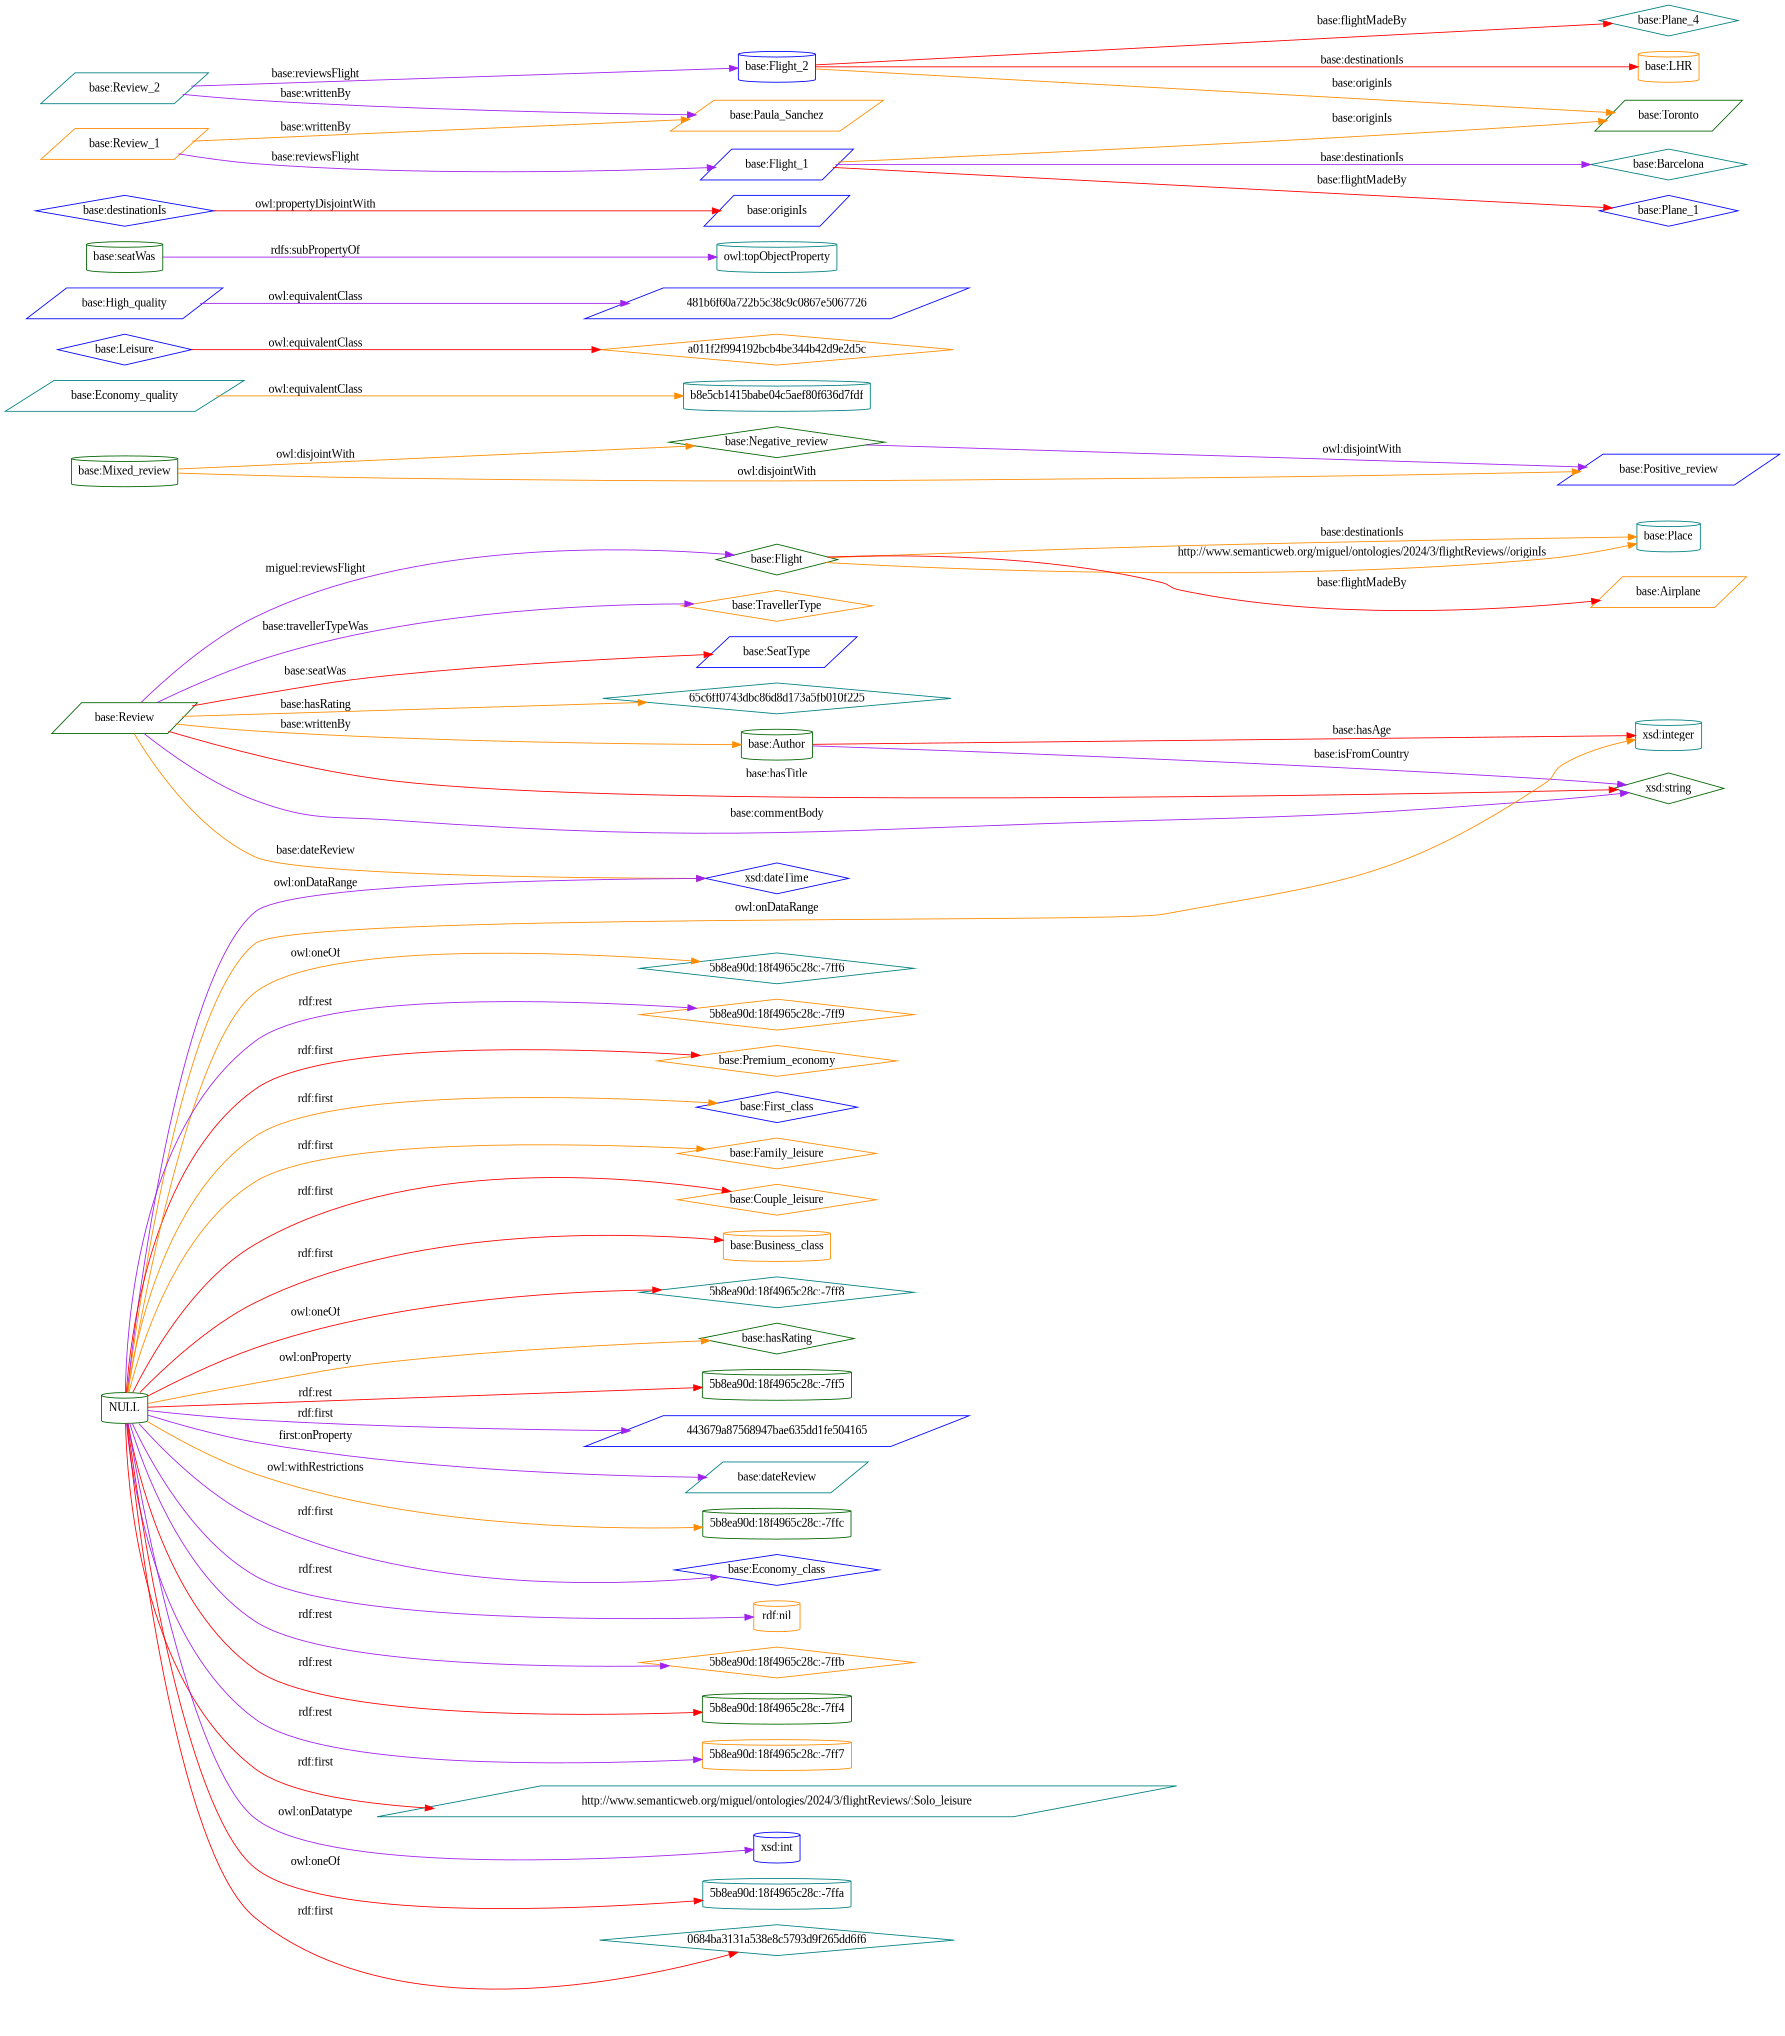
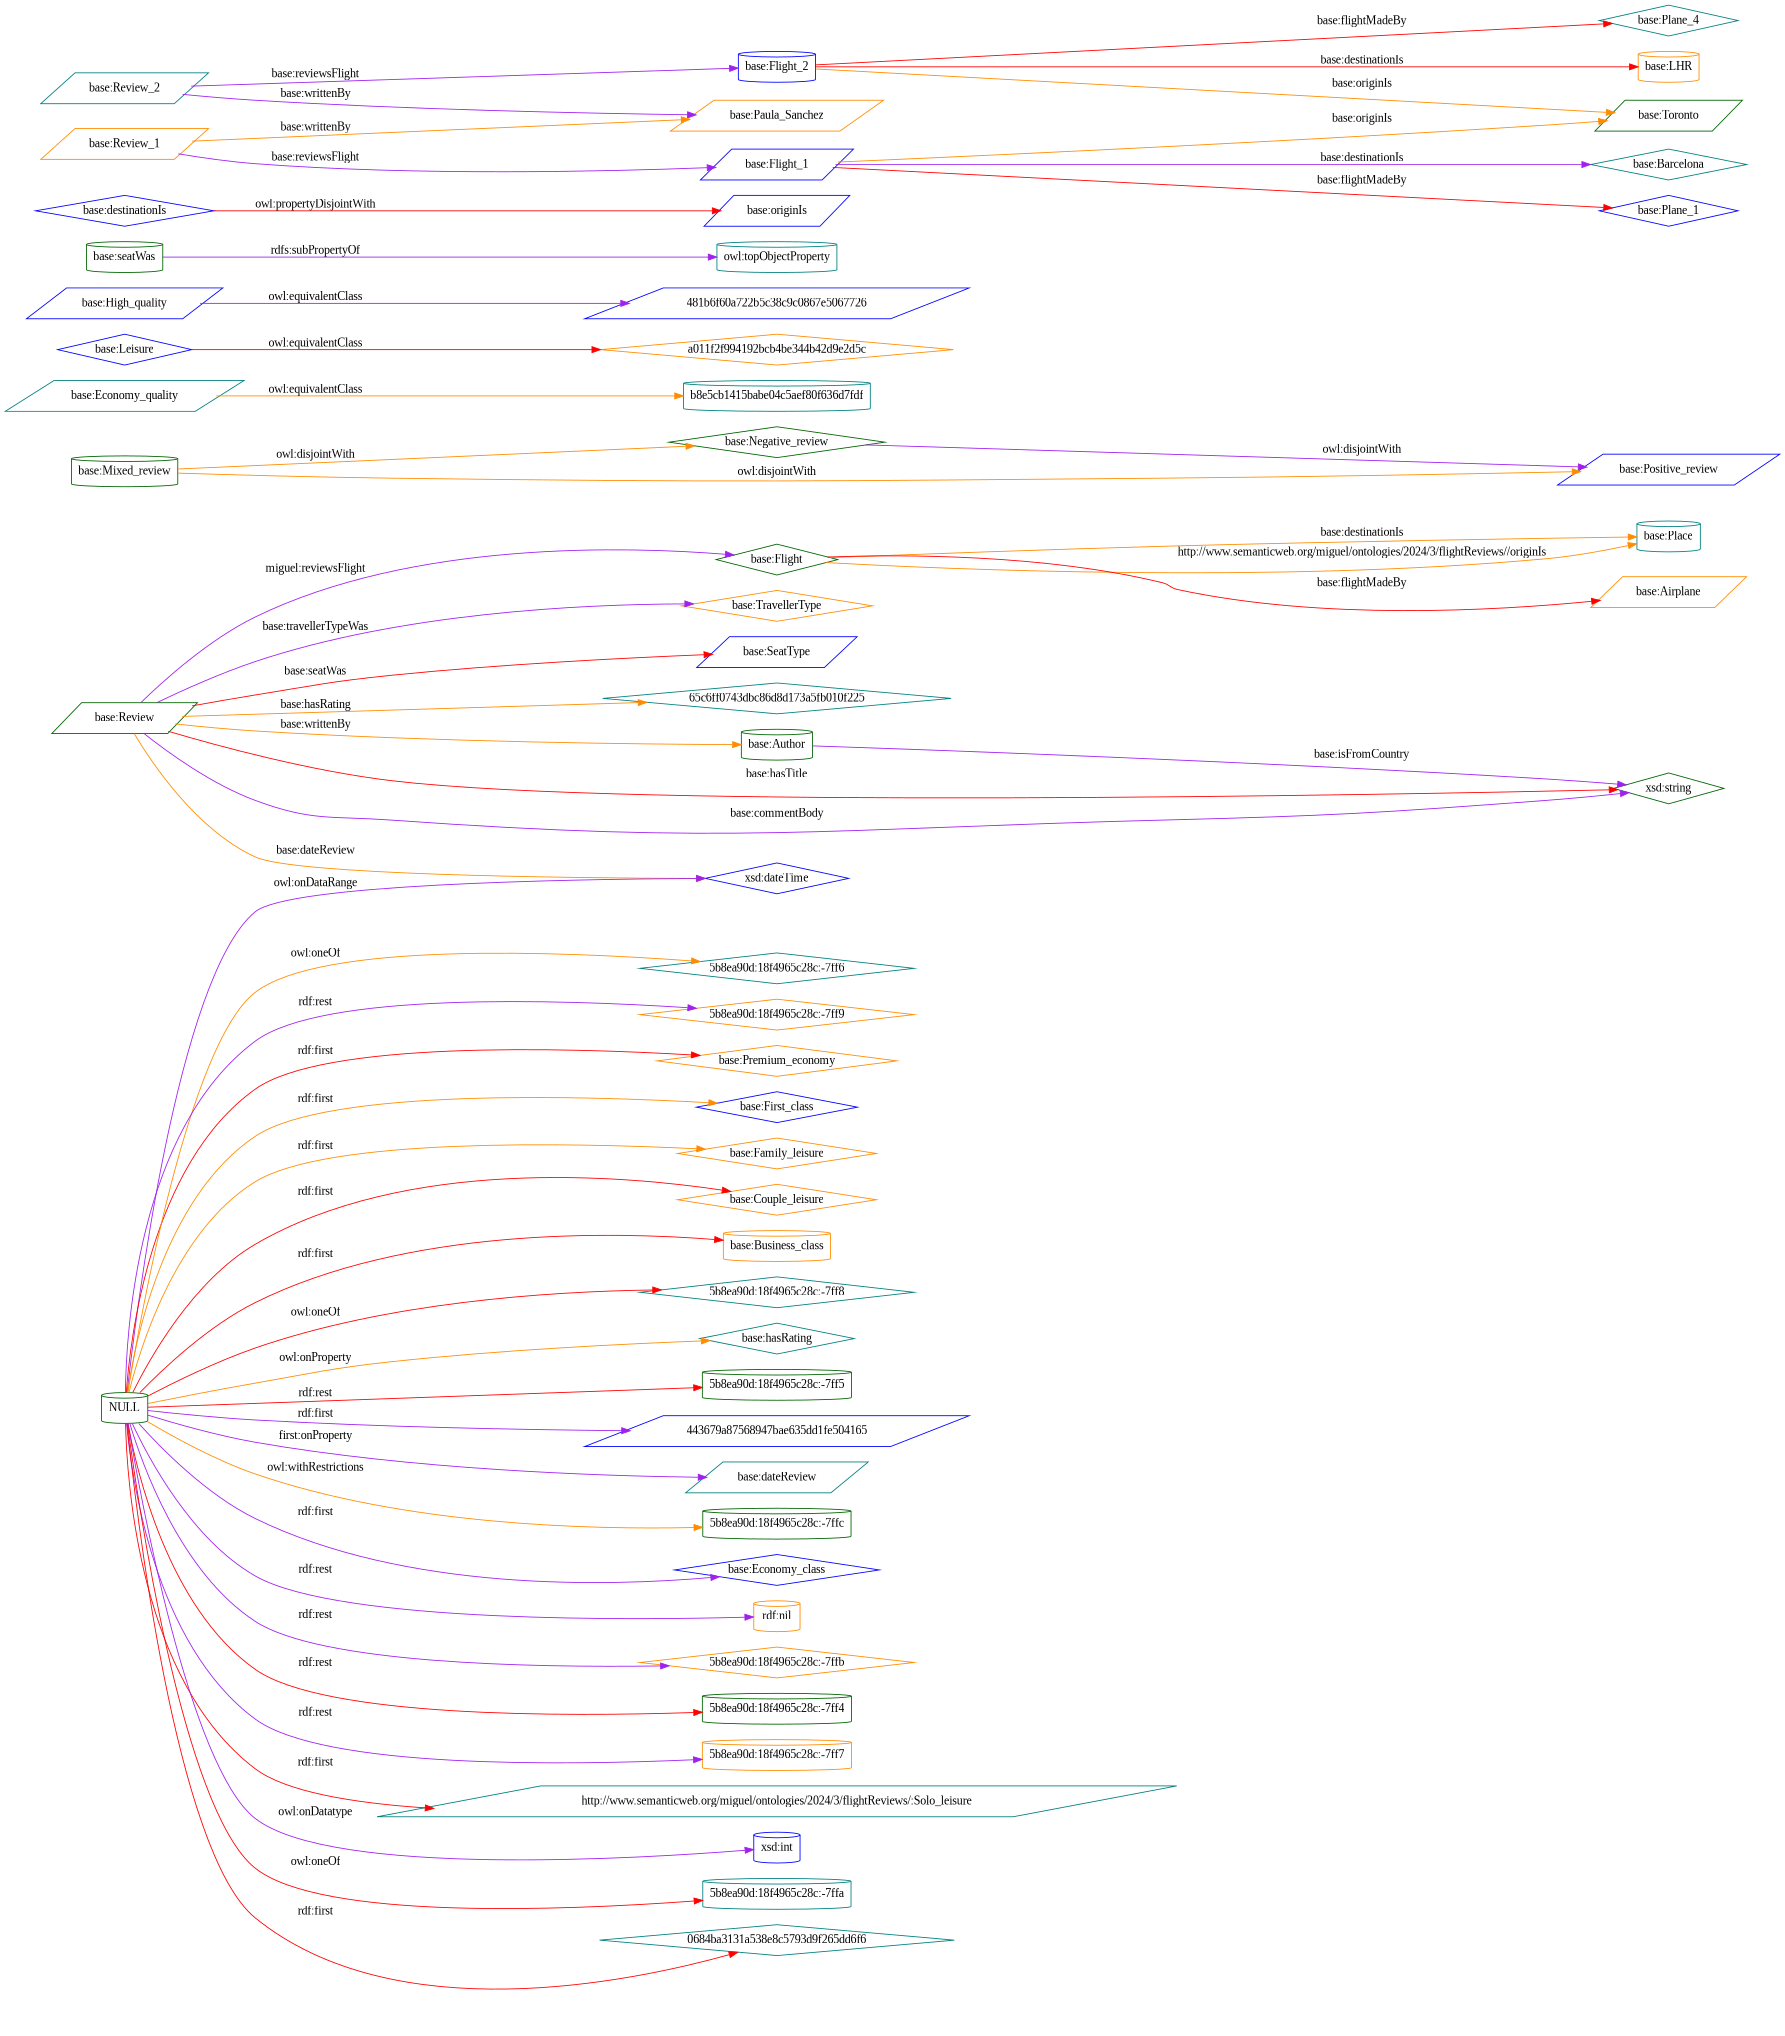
(1669, 735) -> none
(777, 1339) -> (777, 1339)
